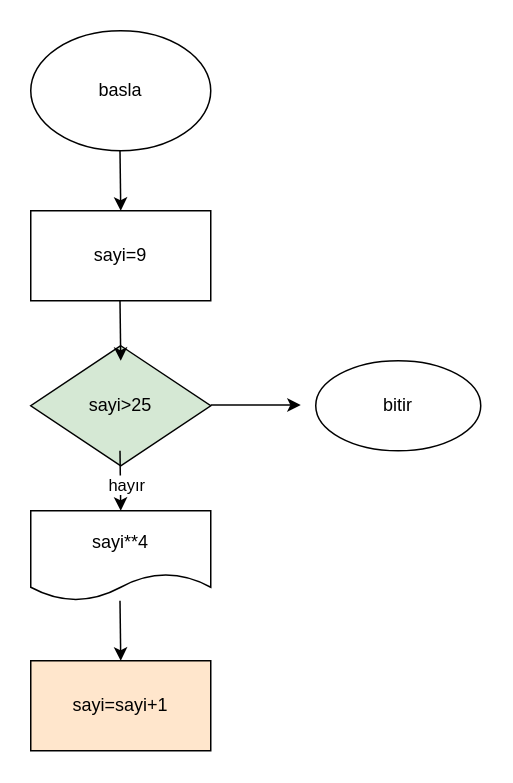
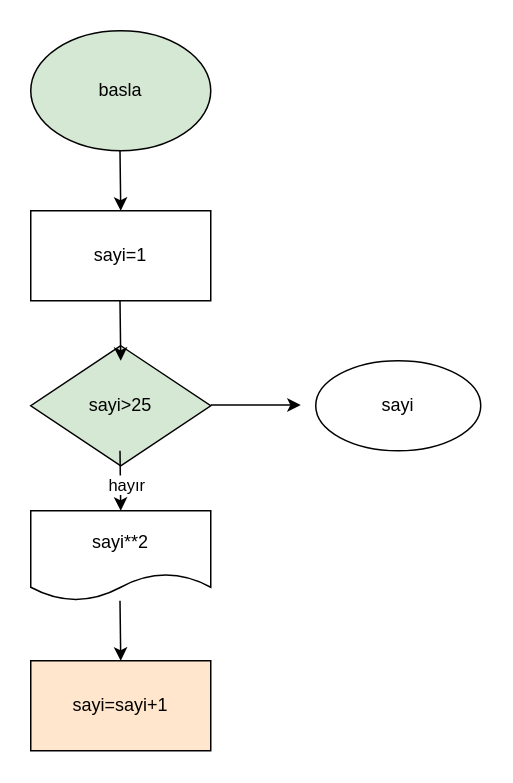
(121, 91) -> (121, 91)
(121, 256) -> (121, 256)
(398, 406) -> (398, 406)
(121, 542) -> (121, 542)
